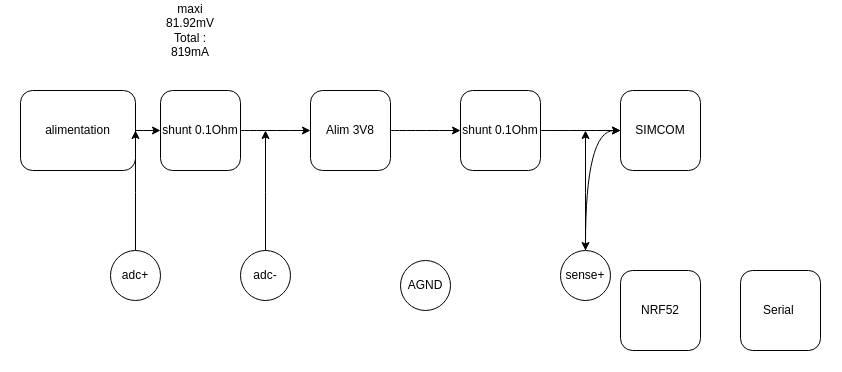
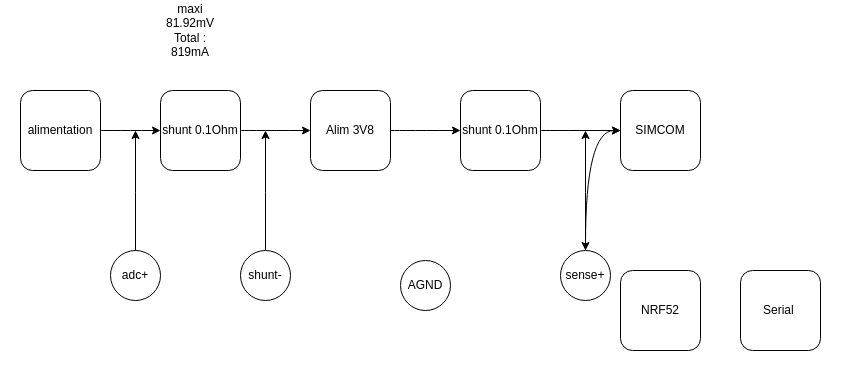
(78, 131) -> (61, 131)
(266, 276) -> (266, 276)
